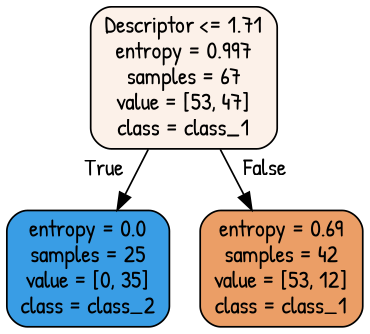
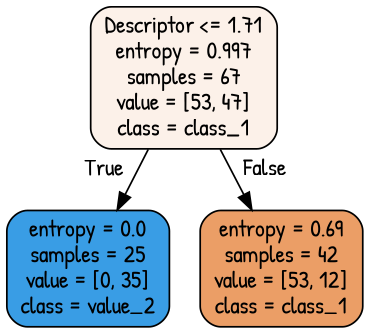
(88, 269) -> (88, 269)
